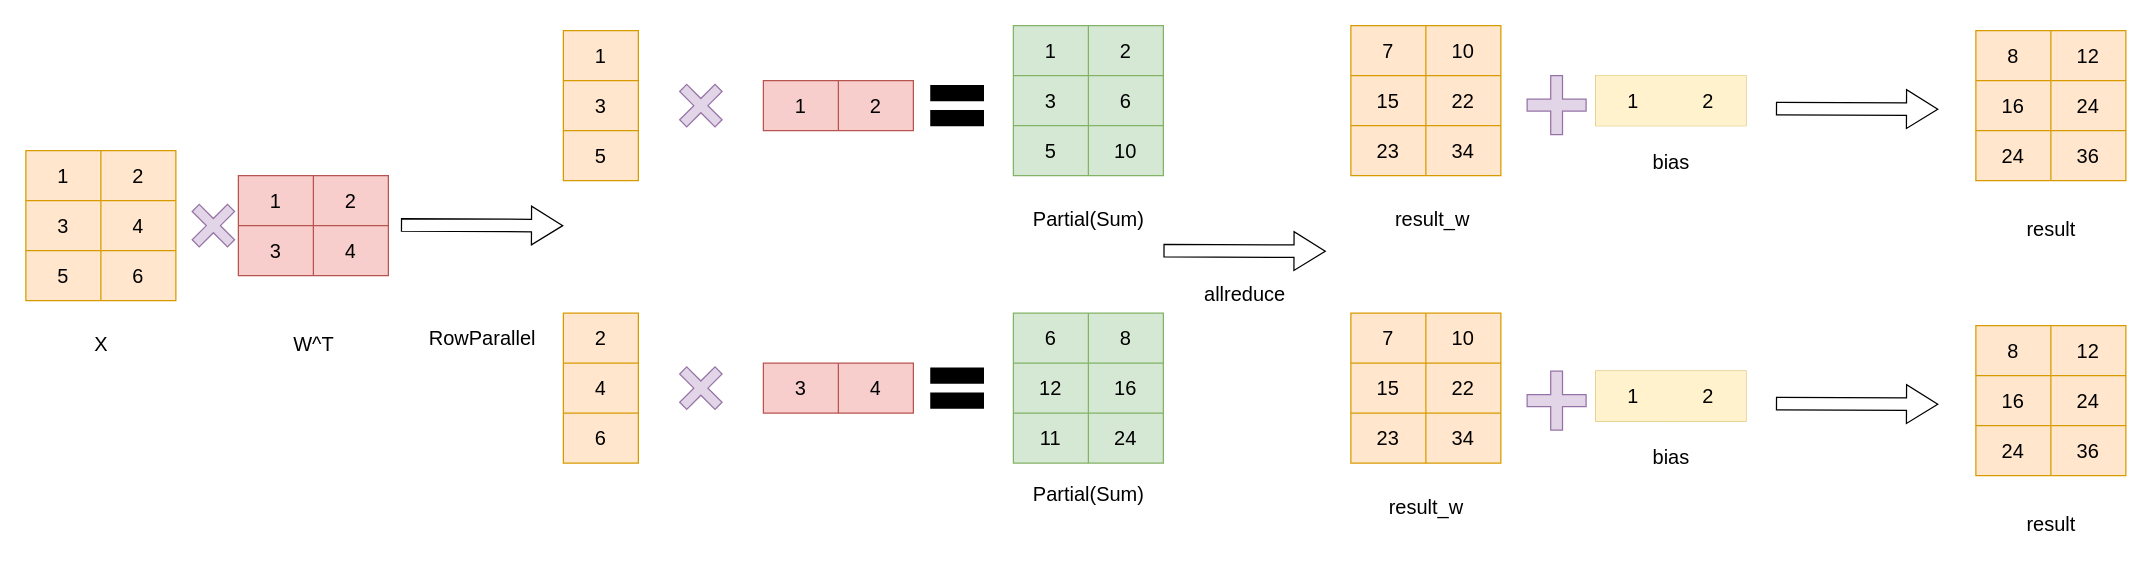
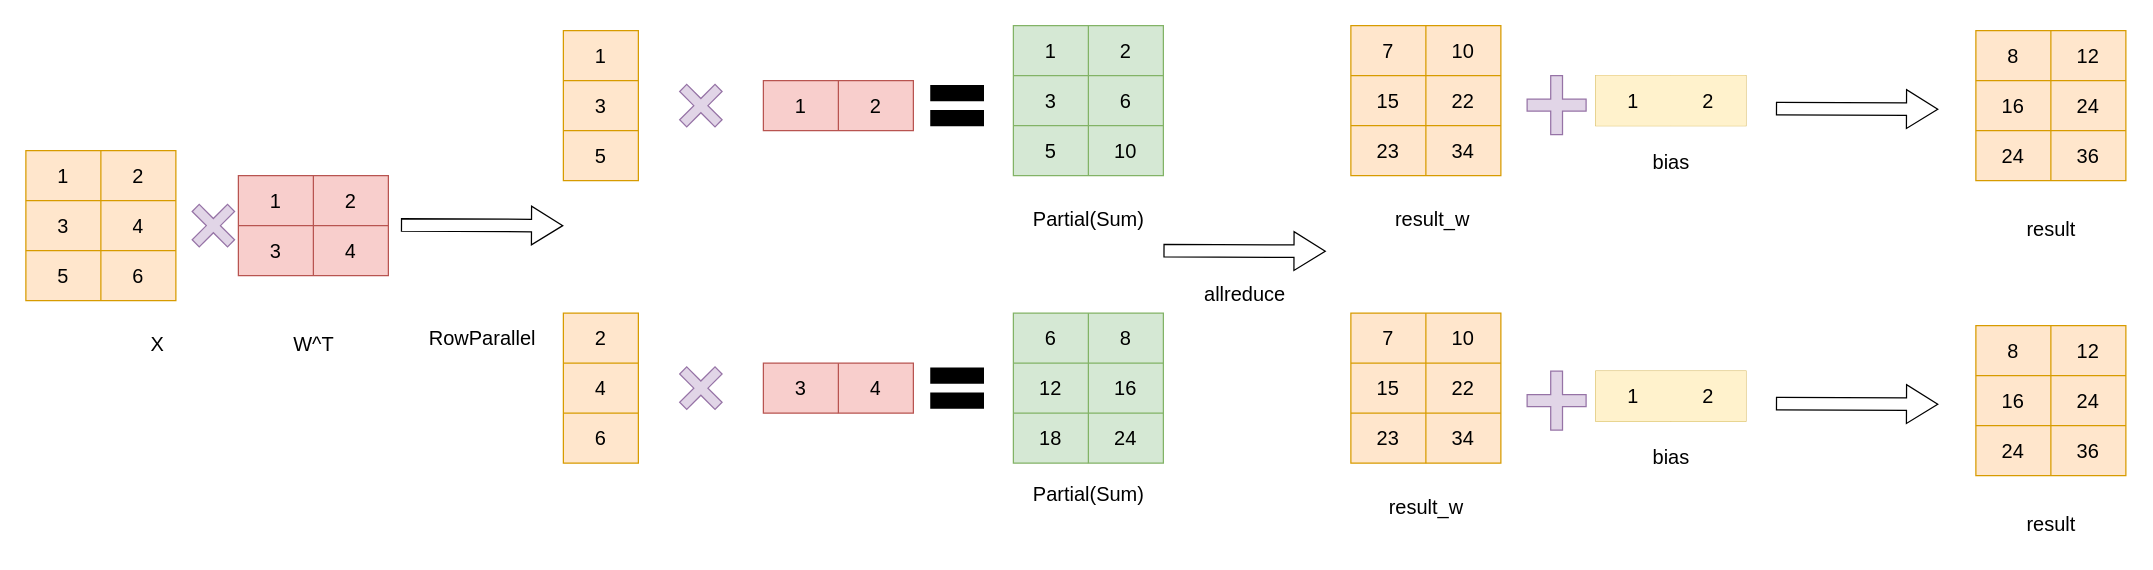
(101, 344) -> (157, 344)
(1051, 438) -> (1051, 438)
